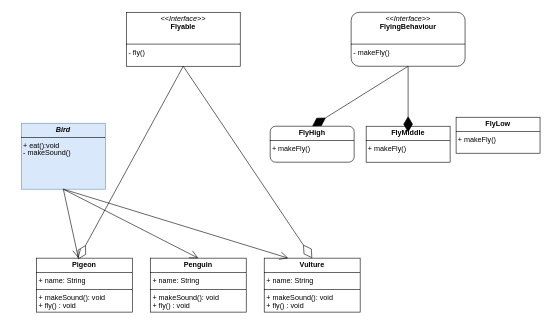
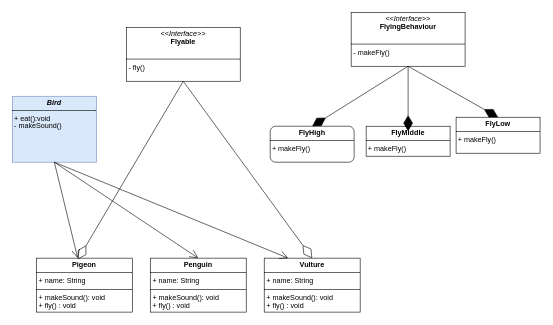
(183, 39) -> (183, 54)
(408, 39) -> (408, 39)
none -> (447, 88)
(408, 144) -> (408, 141)
(63, 156) -> (54, 129)
